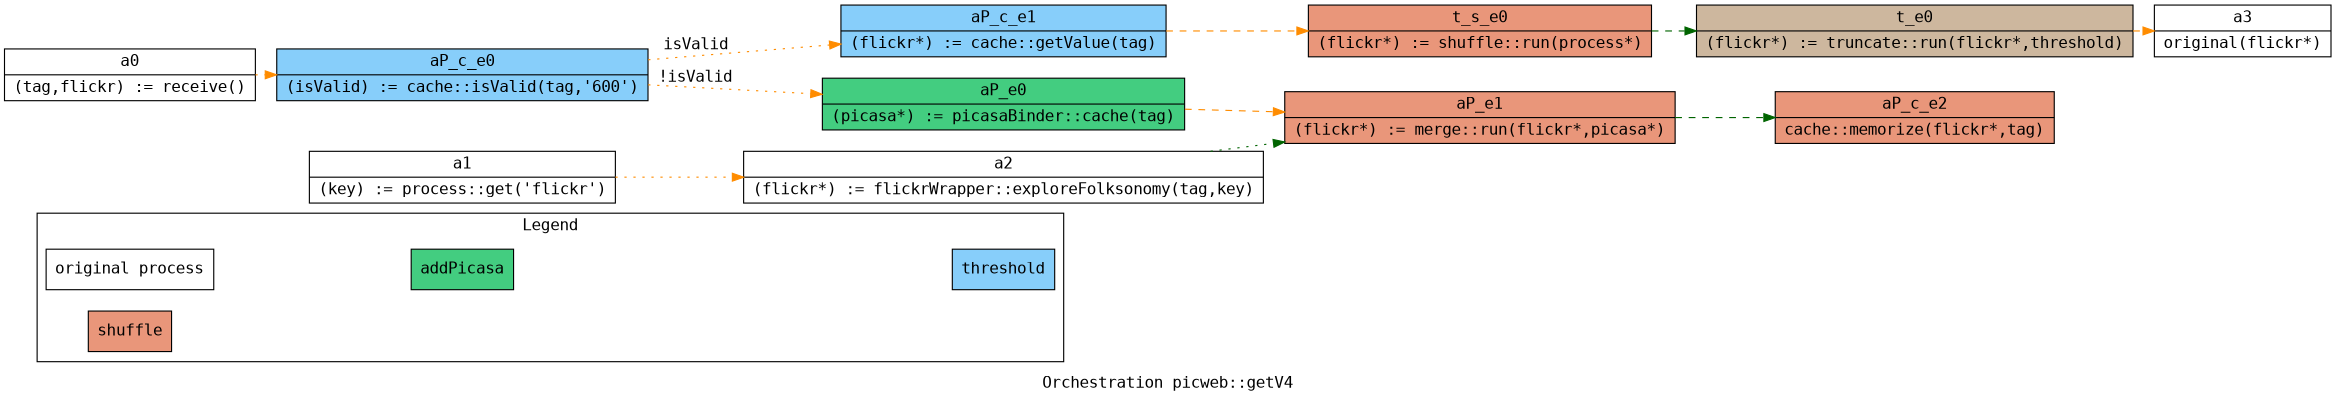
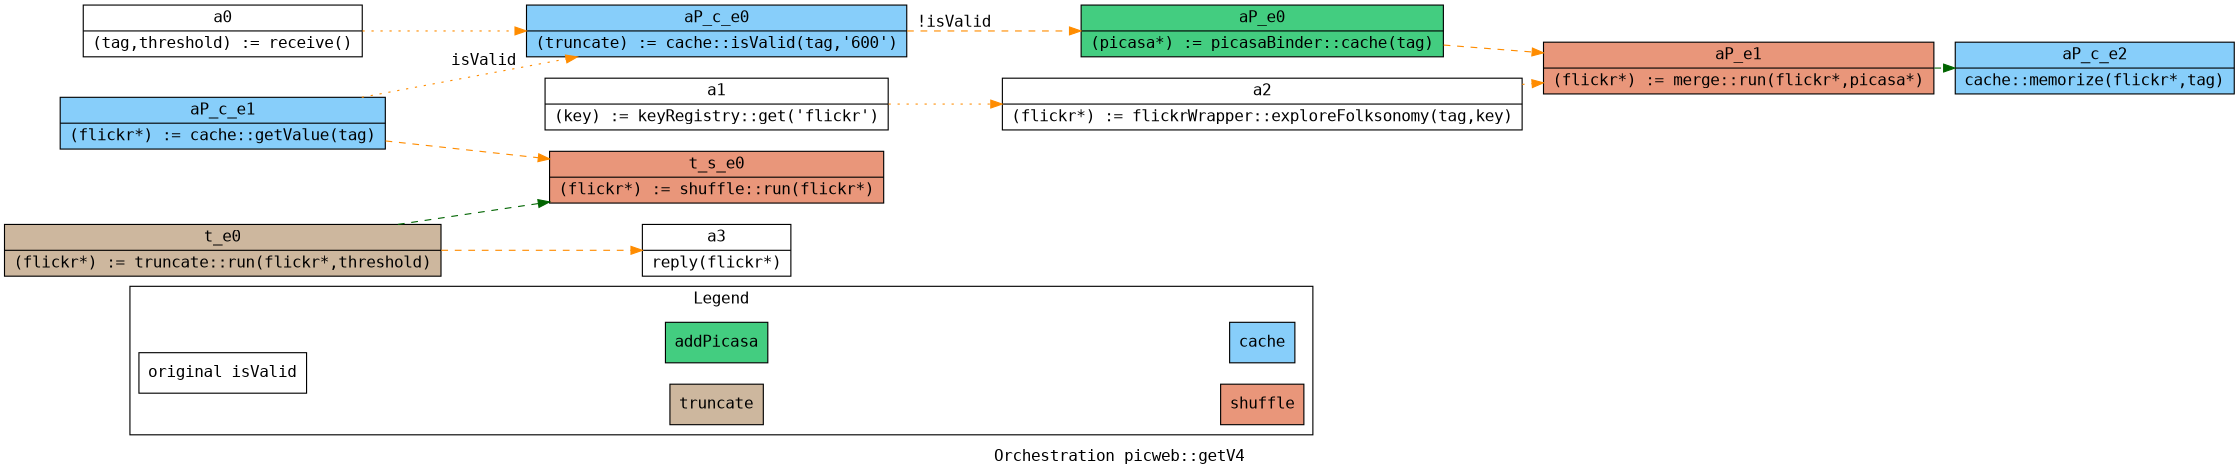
(1668, 31) -> (468, 214)
(1480, 43) -> (717, 190)
(2243, 43) -> (717, 263)
(739, 52) -> (464, 78)
(130, 87) -> (223, 43)
(462, 87) -> (717, 43)
(729, 89) -> (988, 31)
(1915, 118) -> (2095, 68)
(1242, 147) -> (1527, 84)
(462, 190) -> (717, 116)
(130, 269) -> (223, 373)
(1004, 269) -> (1262, 343)
none -> (717, 404)
